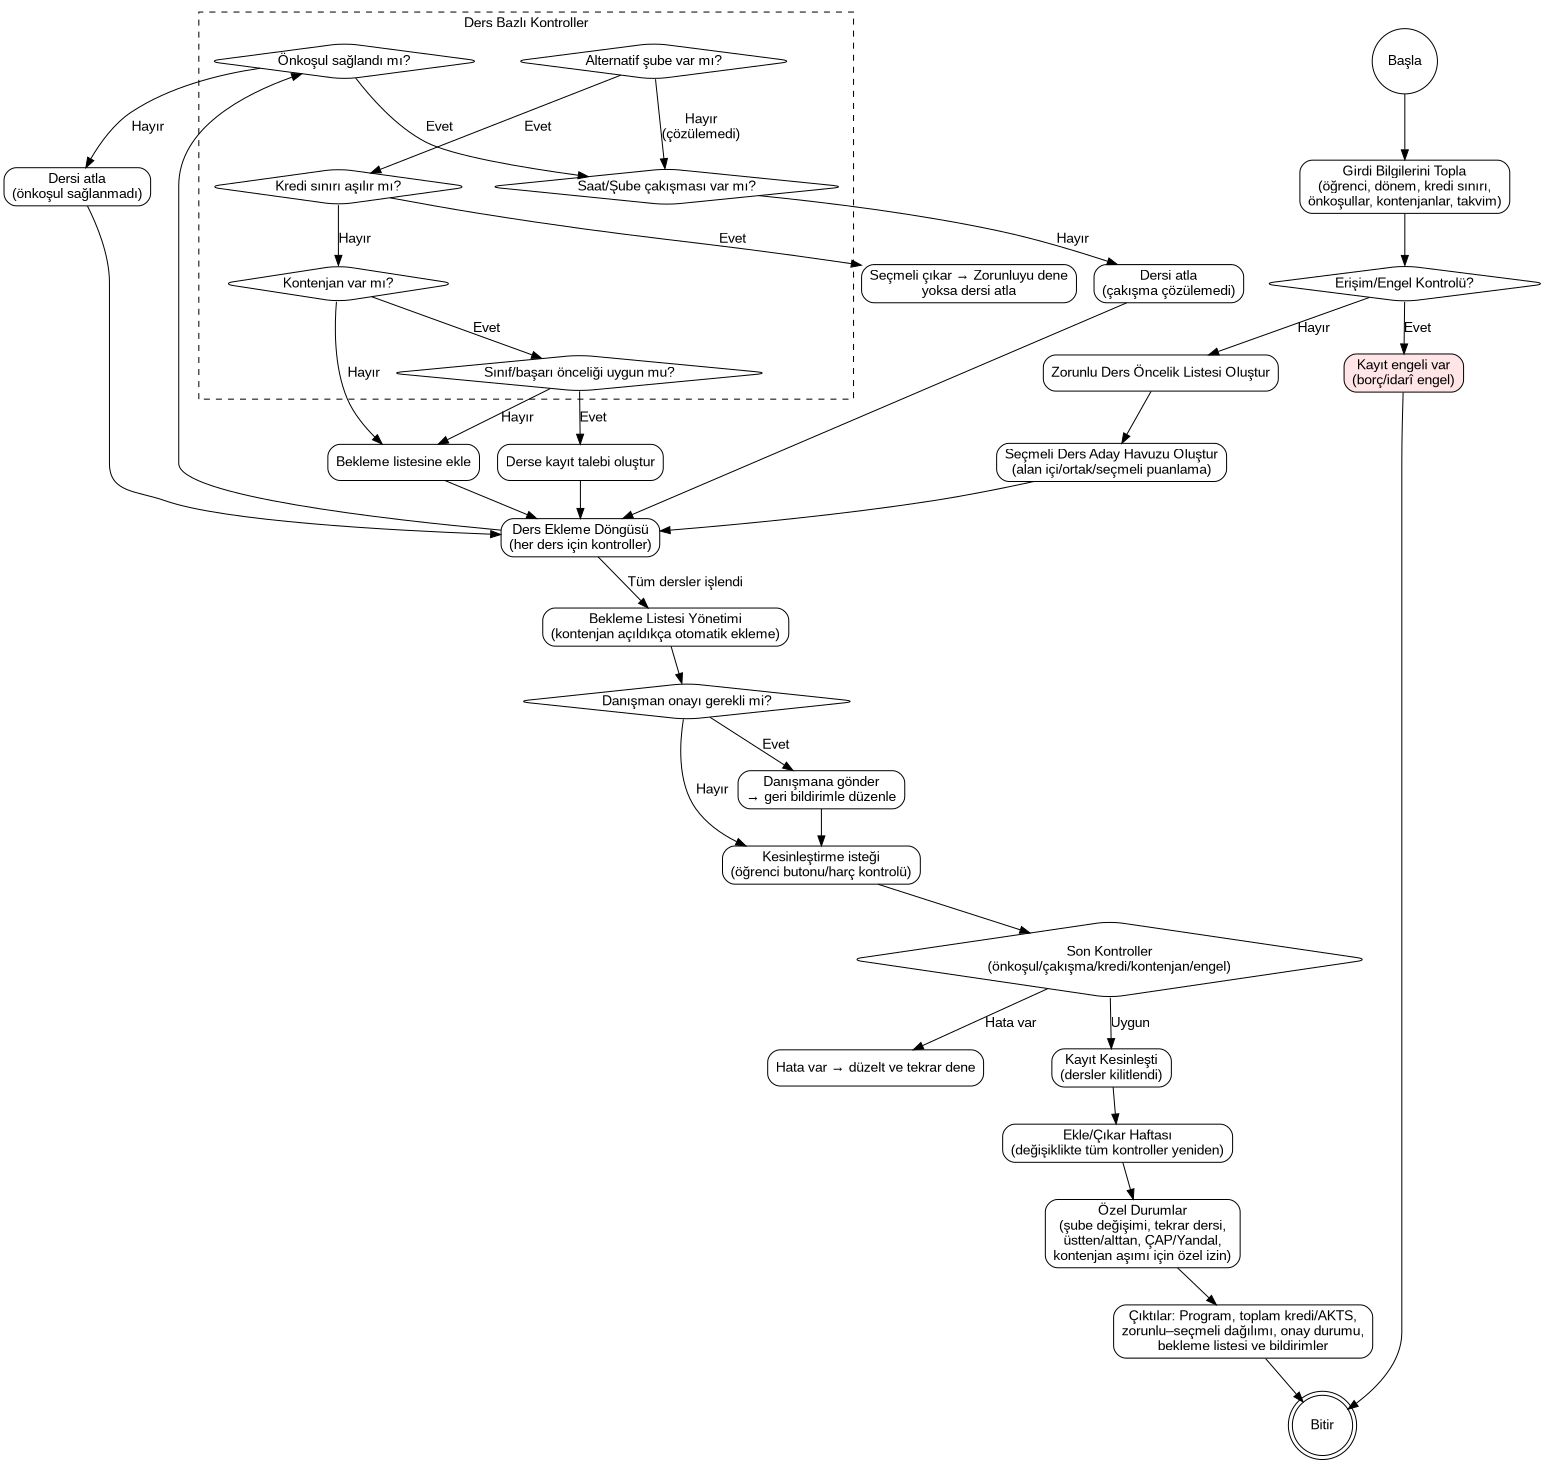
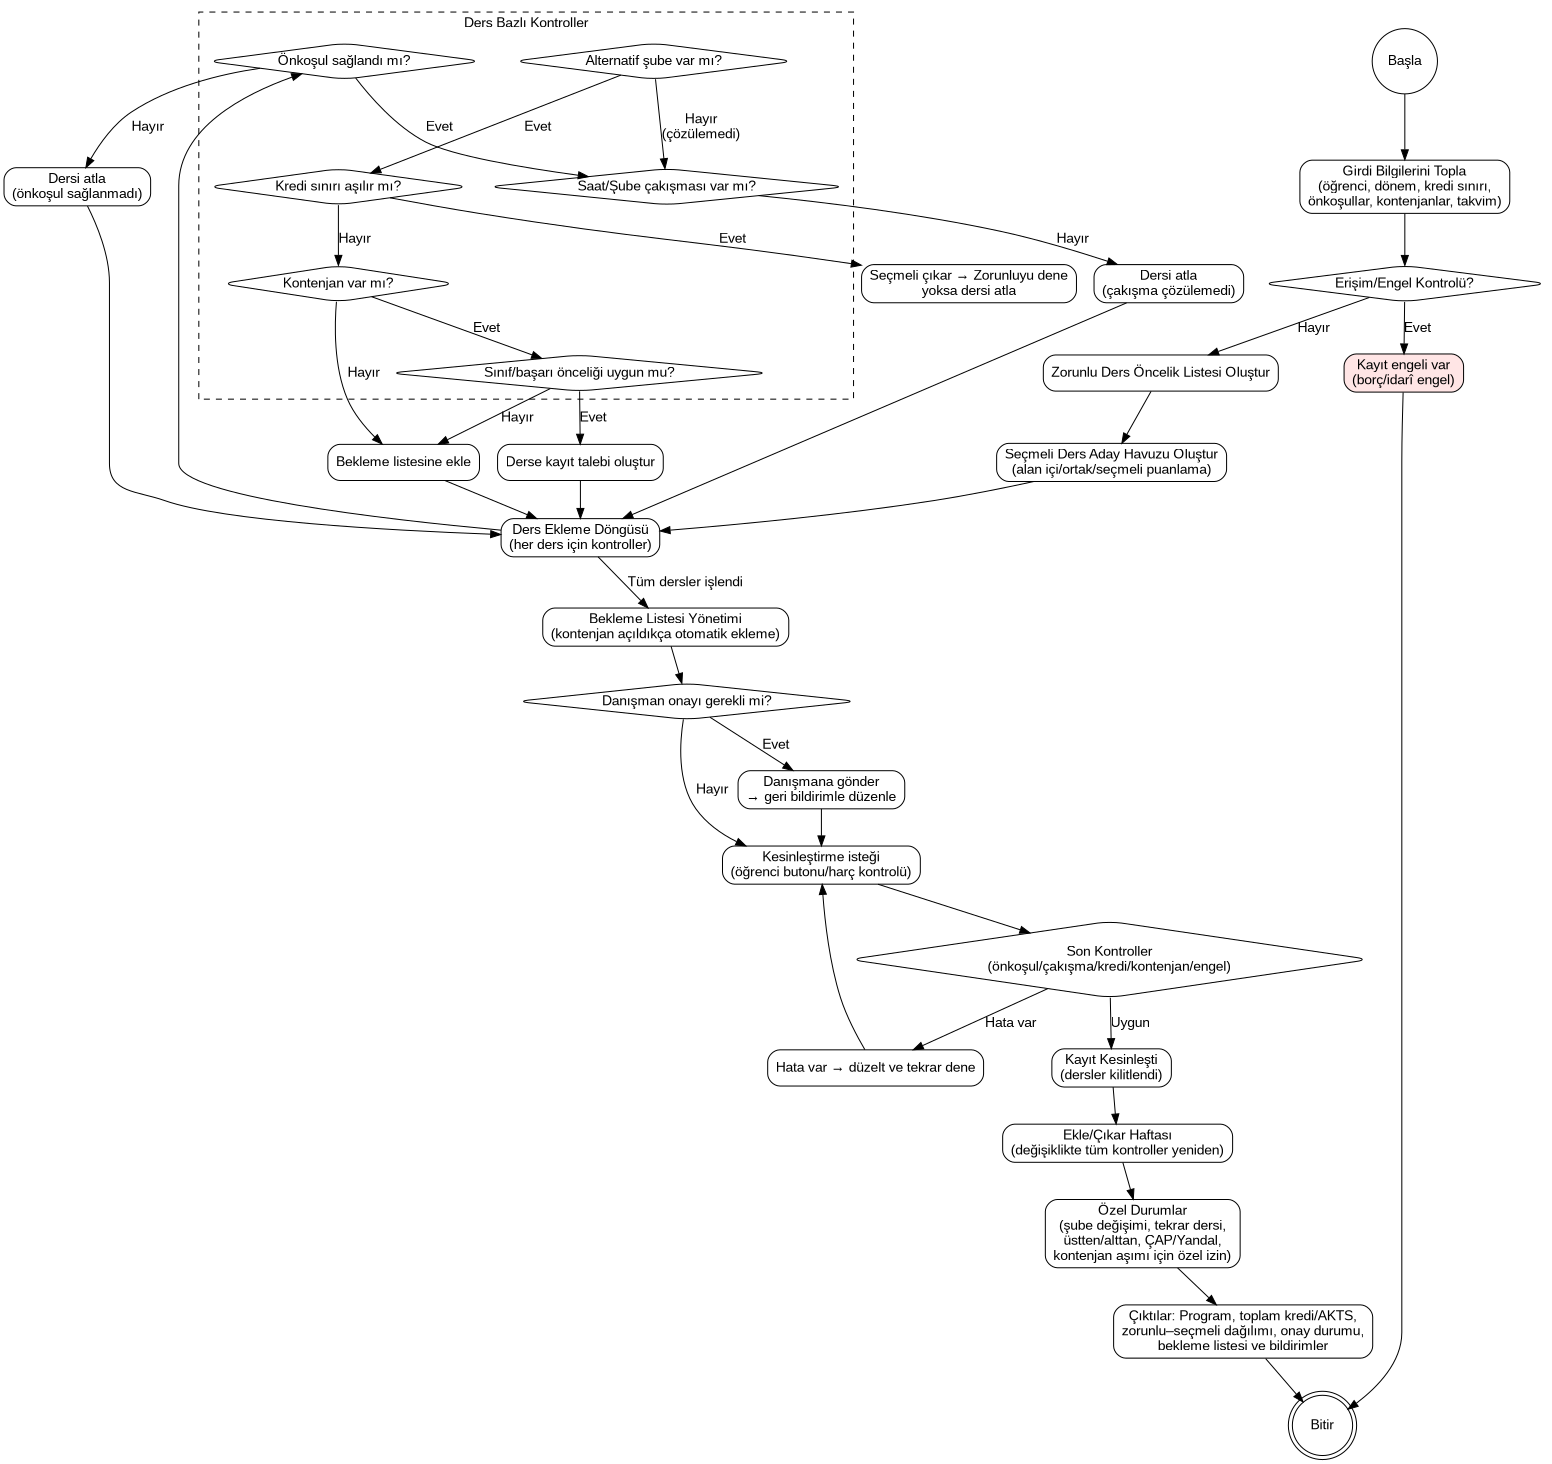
none -> (834, 975)
